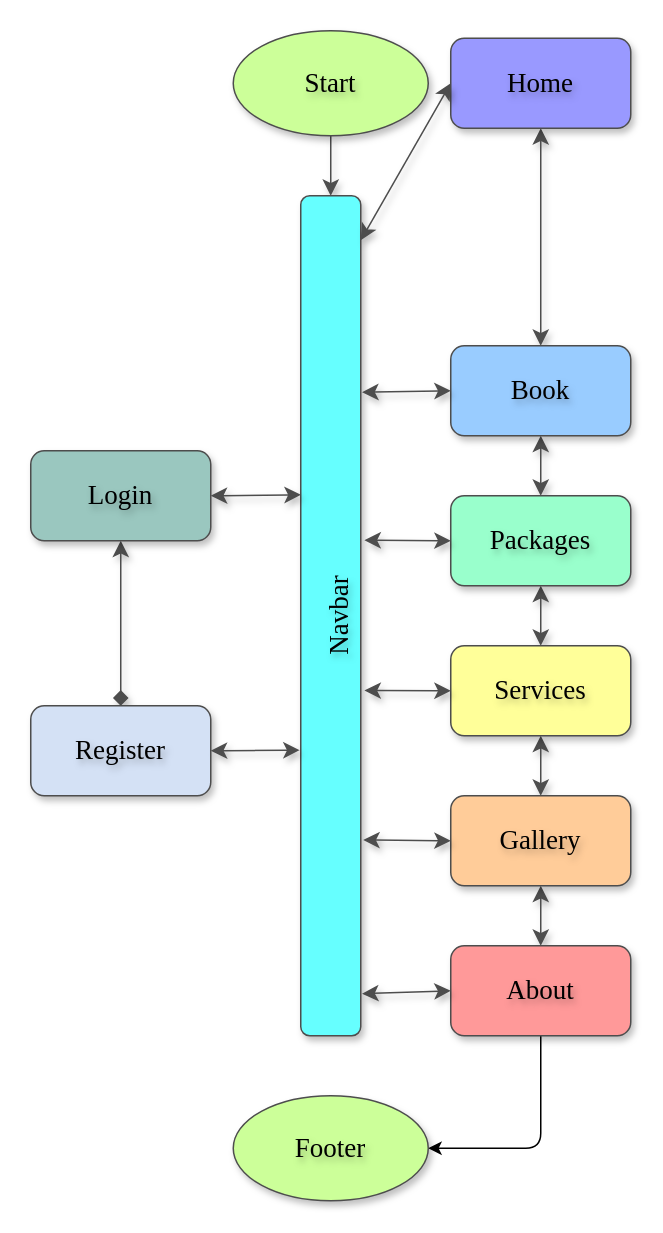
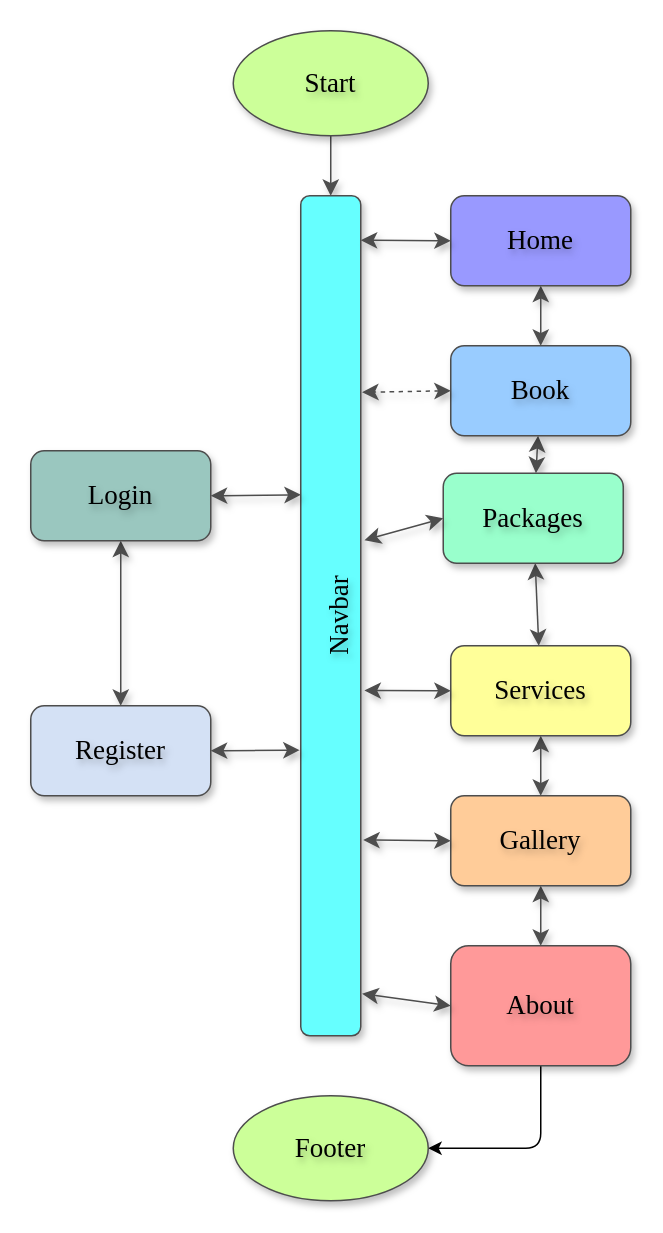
(541, 83) -> (541, 241)
(404, 392) -> (404, 392)
(541, 541) -> (533, 518)
(121, 690) -> (121, 691)
(541, 991) -> (541, 1006)
